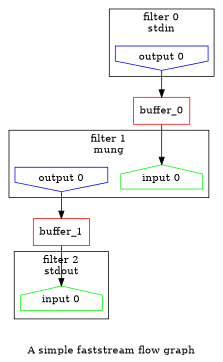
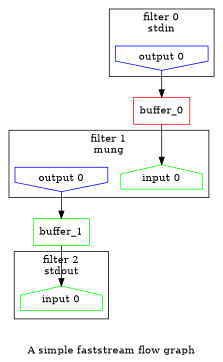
(61, 232) -> (61, 232)
